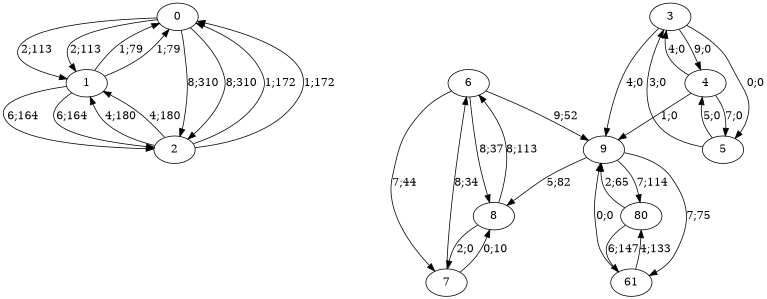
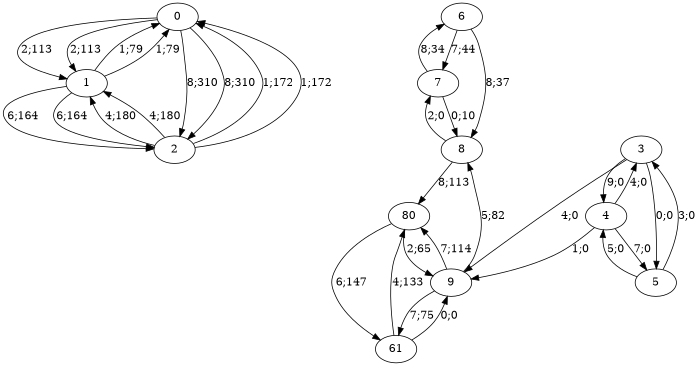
(534, 112) -> none
(506, 150) -> (438, 180)
